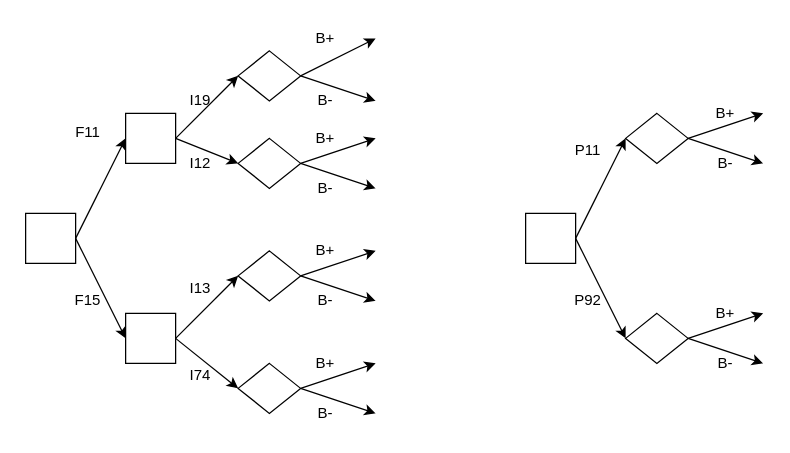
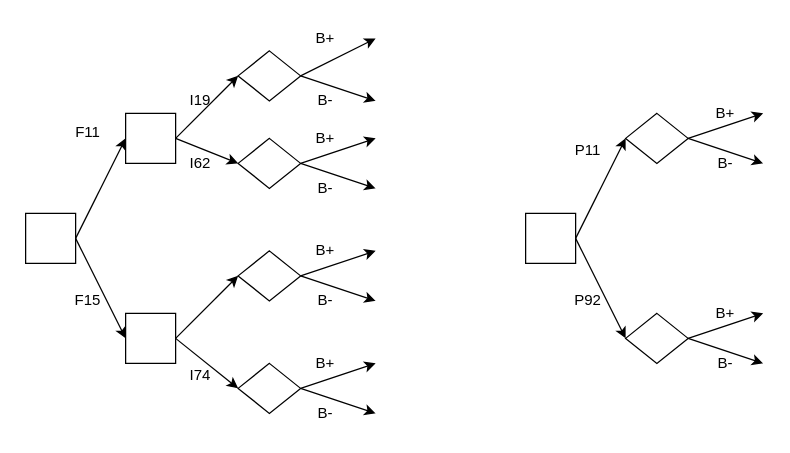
(201, 163) -> (201, 163)
(201, 288) -> none
